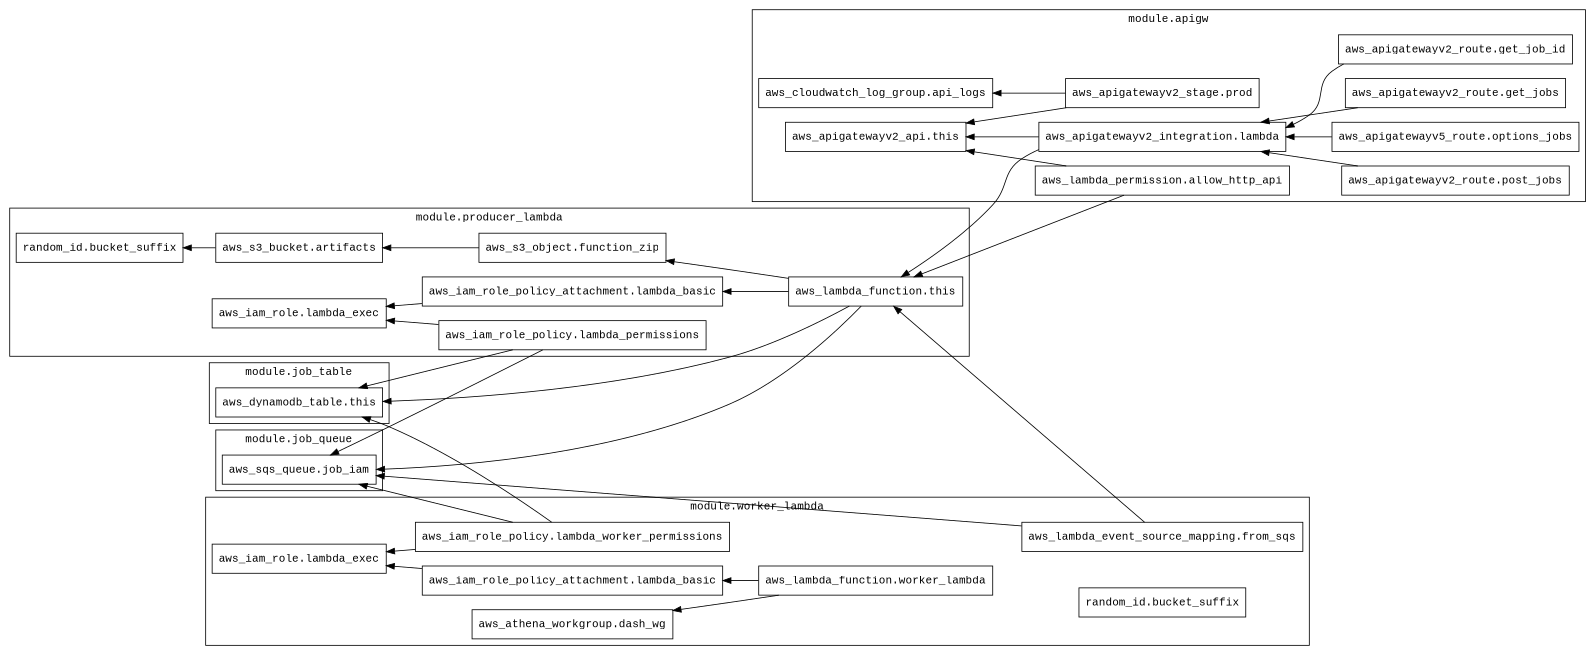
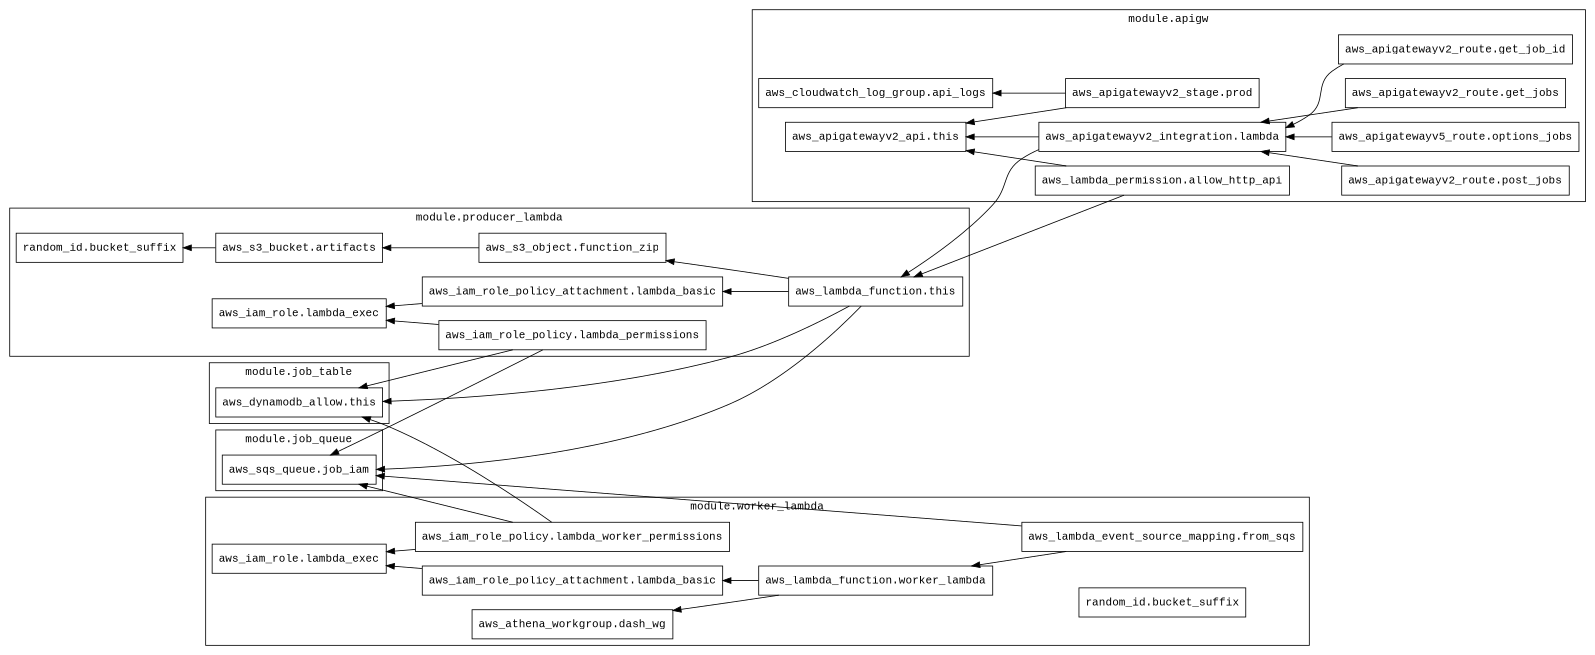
(299, 402) -> (299, 402)
(1022, 417) -> (1023, 558)
